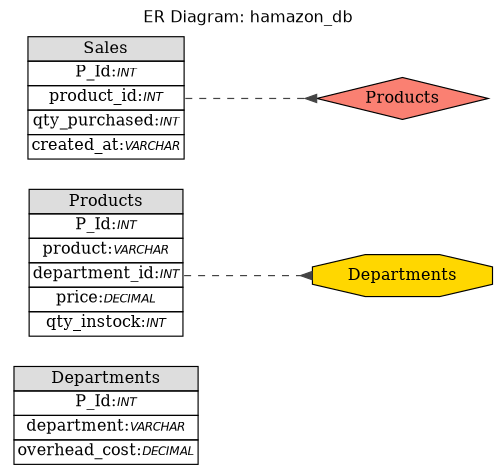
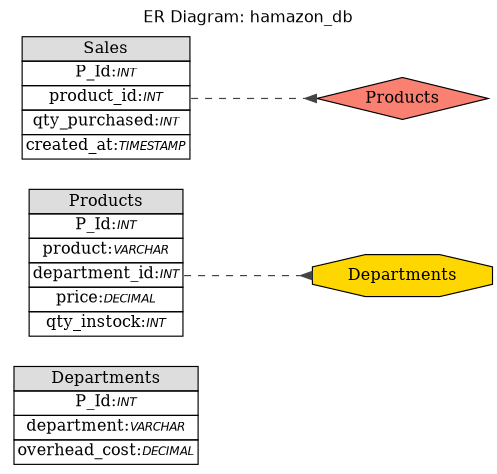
(153, 146) -> (153, 146)
